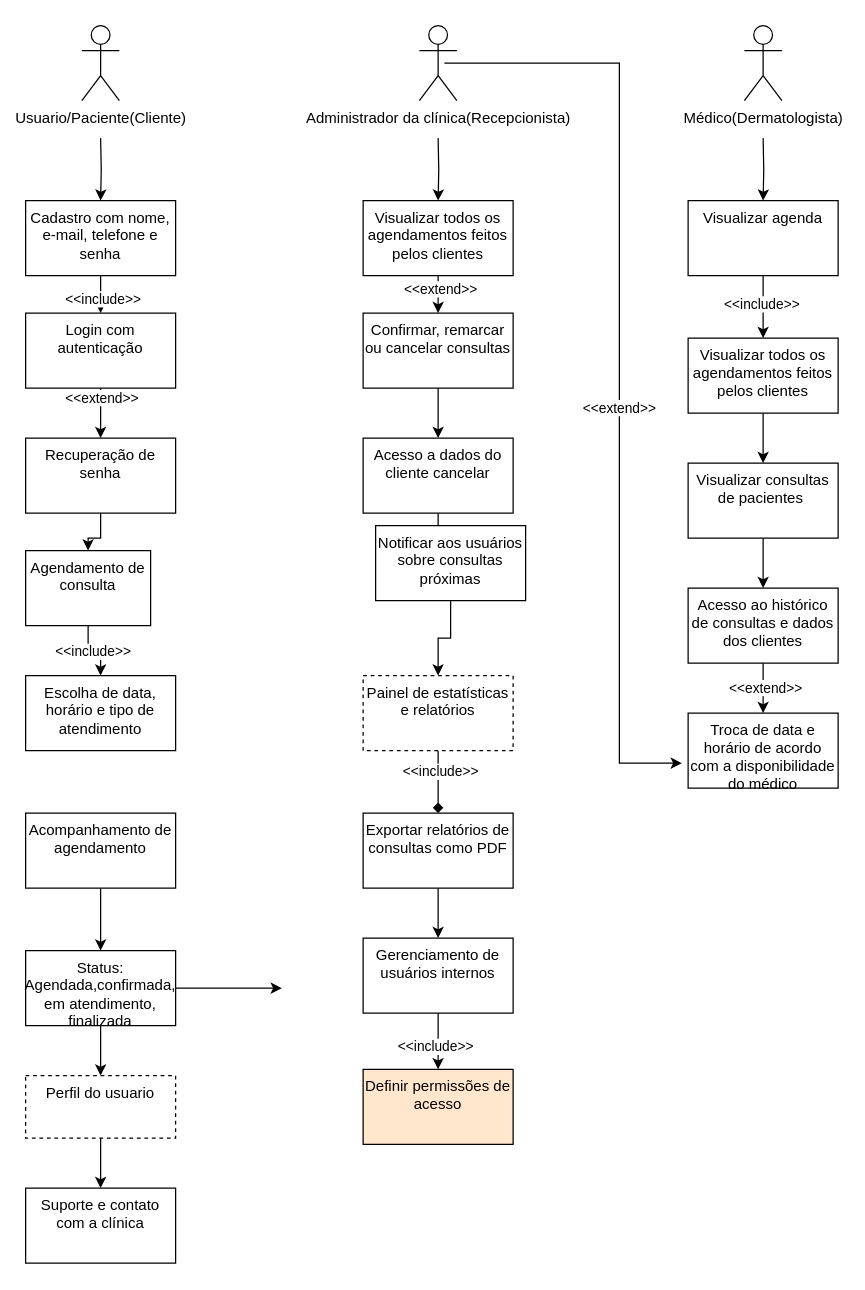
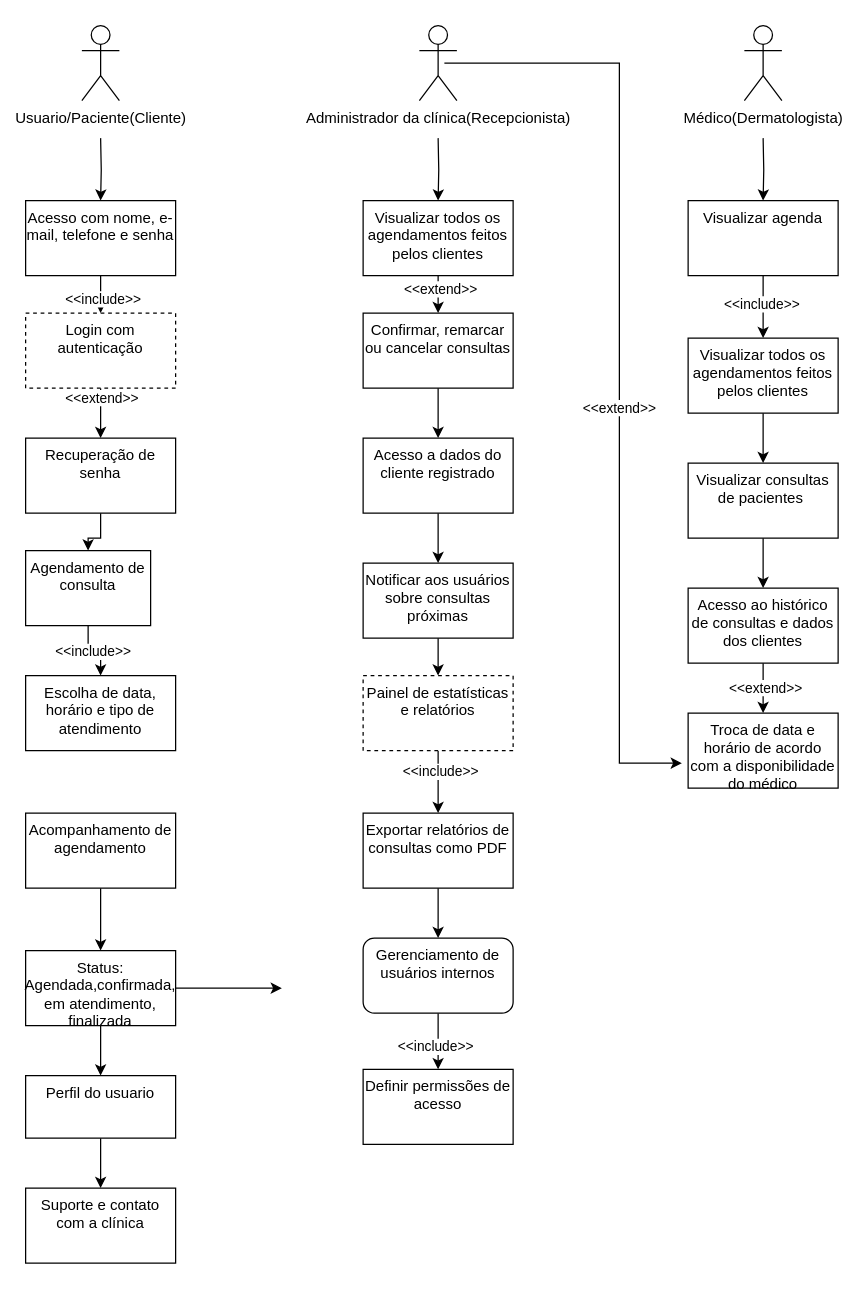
(101, 236) -> (101, 236)
(101, 351) -> (101, 351)
(438, 465) -> (438, 465)
(451, 563) -> (438, 601)
(438, 802) -> (438, 803)
(438, 976) -> (438, 976)
(101, 1107) -> (101, 1107)
(438, 1107) -> (438, 1107)
